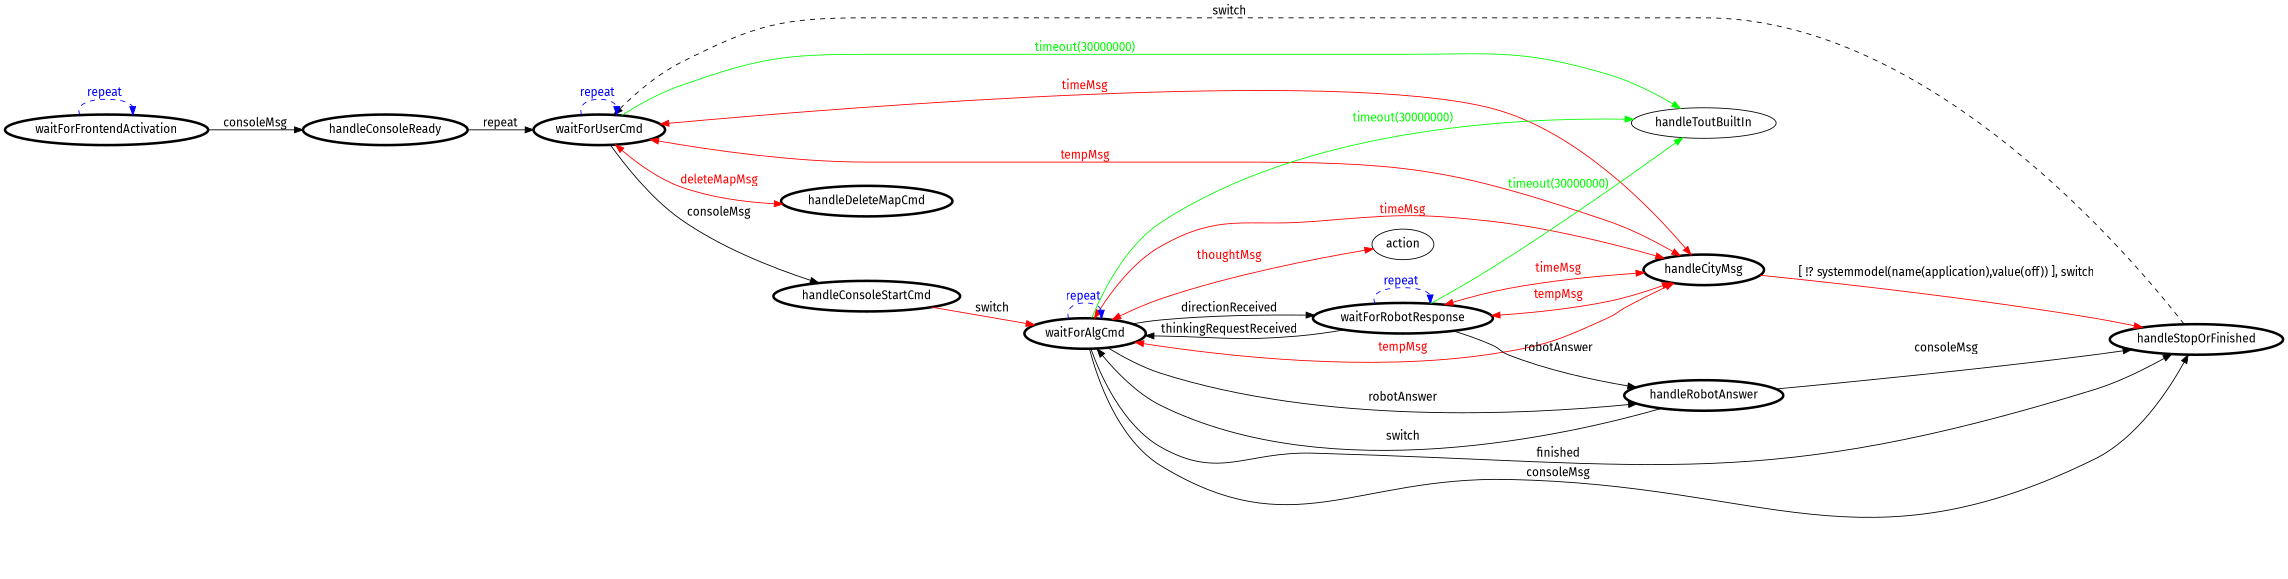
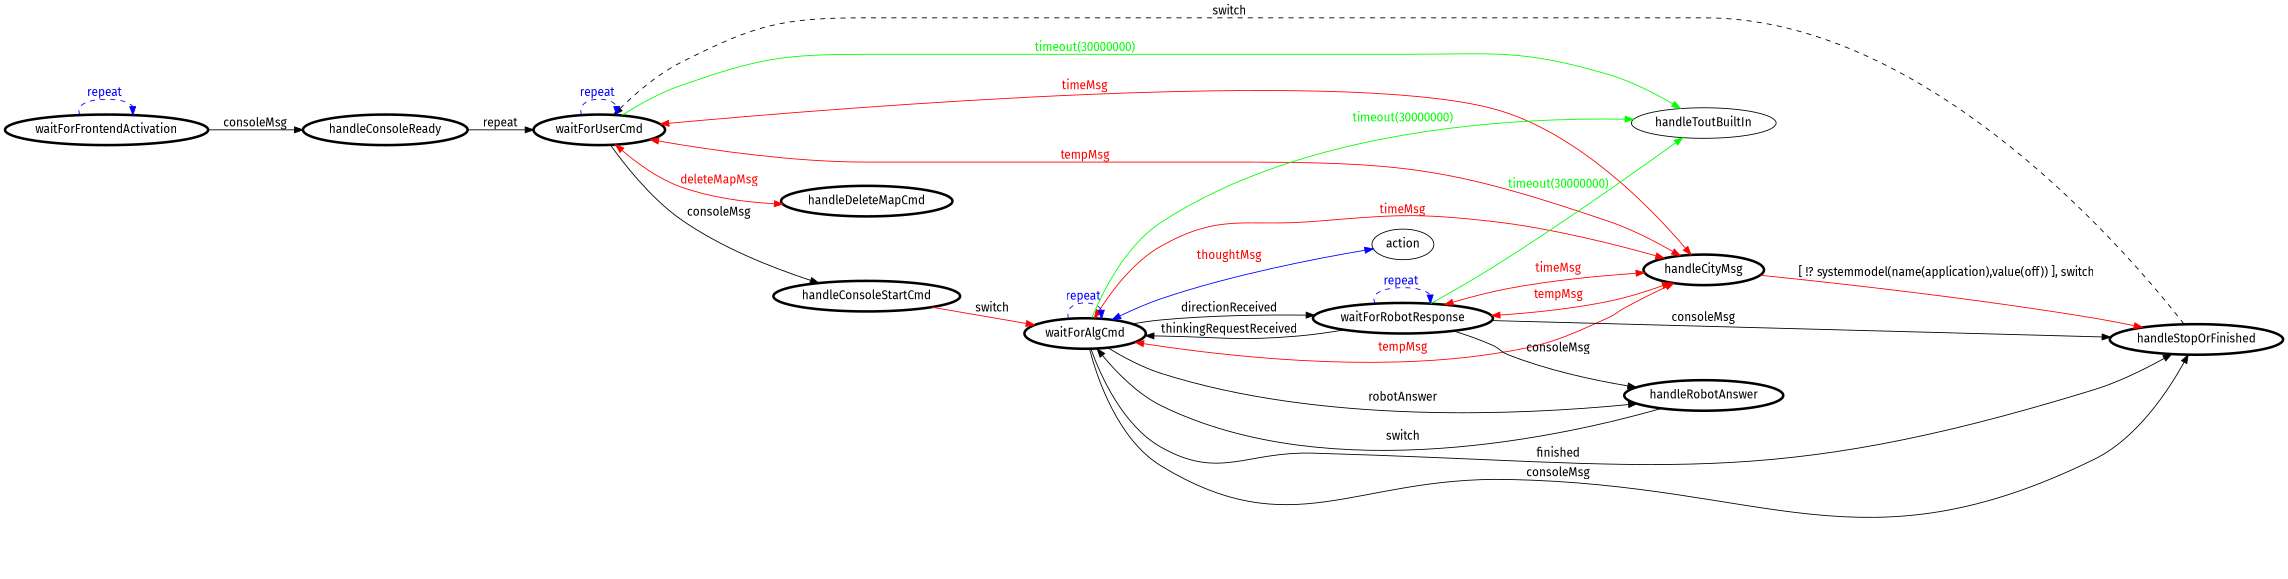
(1240, 276) -> (1240, 276)
(1559, 348) -> (1559, 348)
(1950, 372) -> (1797, 329)
